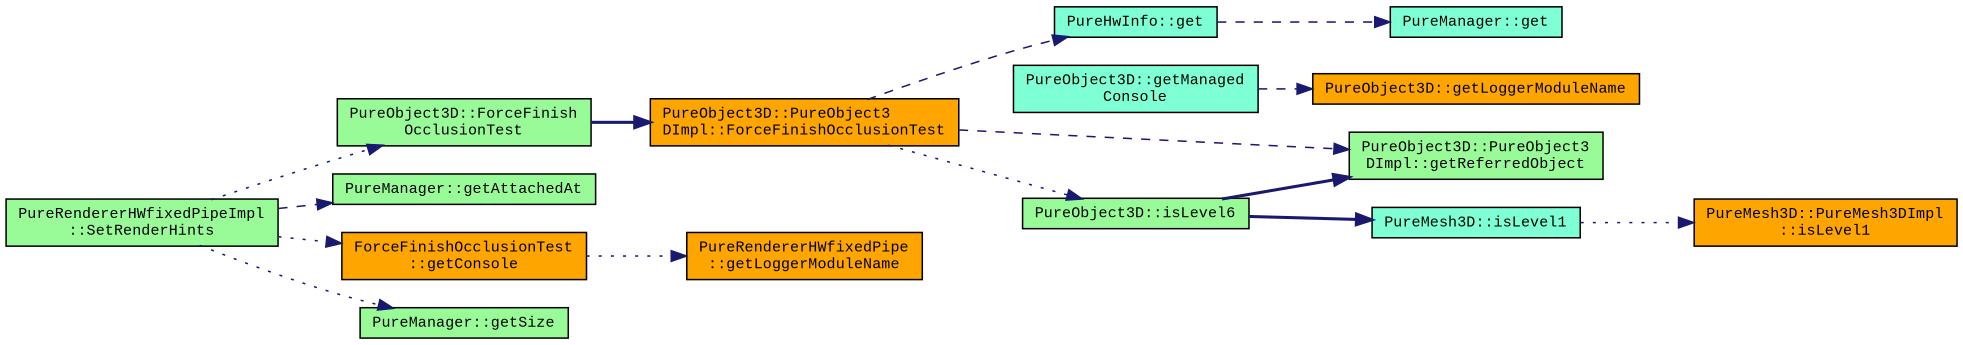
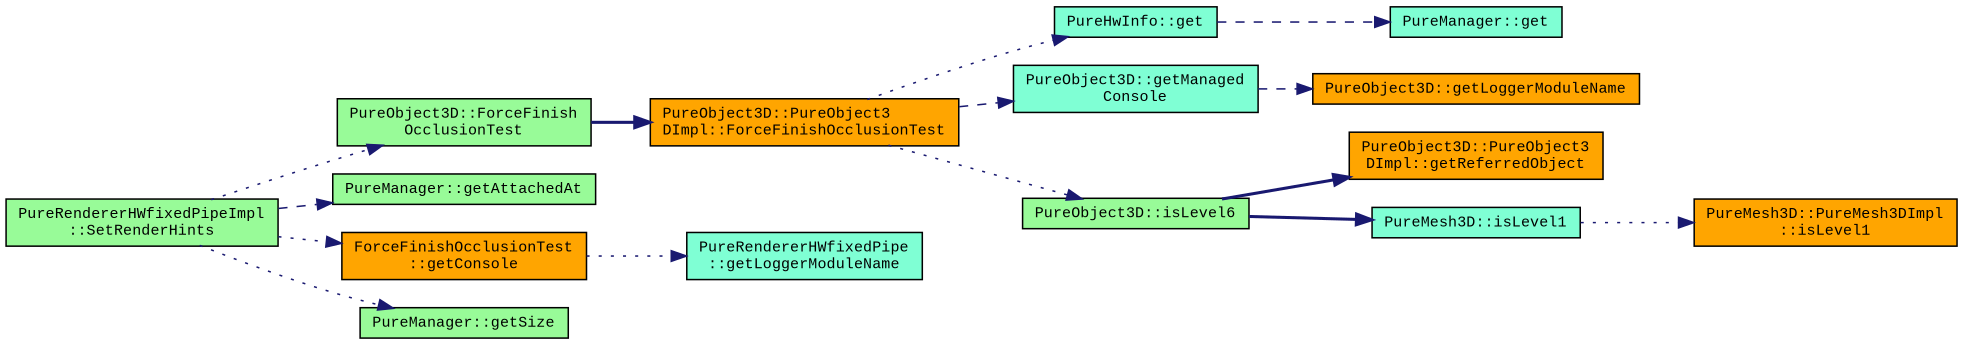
(960, 68) -> (960, 68)
(1147, 139) -> (979, 105)
(1476, 156) -> (1476, 156)
(805, 256) -> (805, 256)
